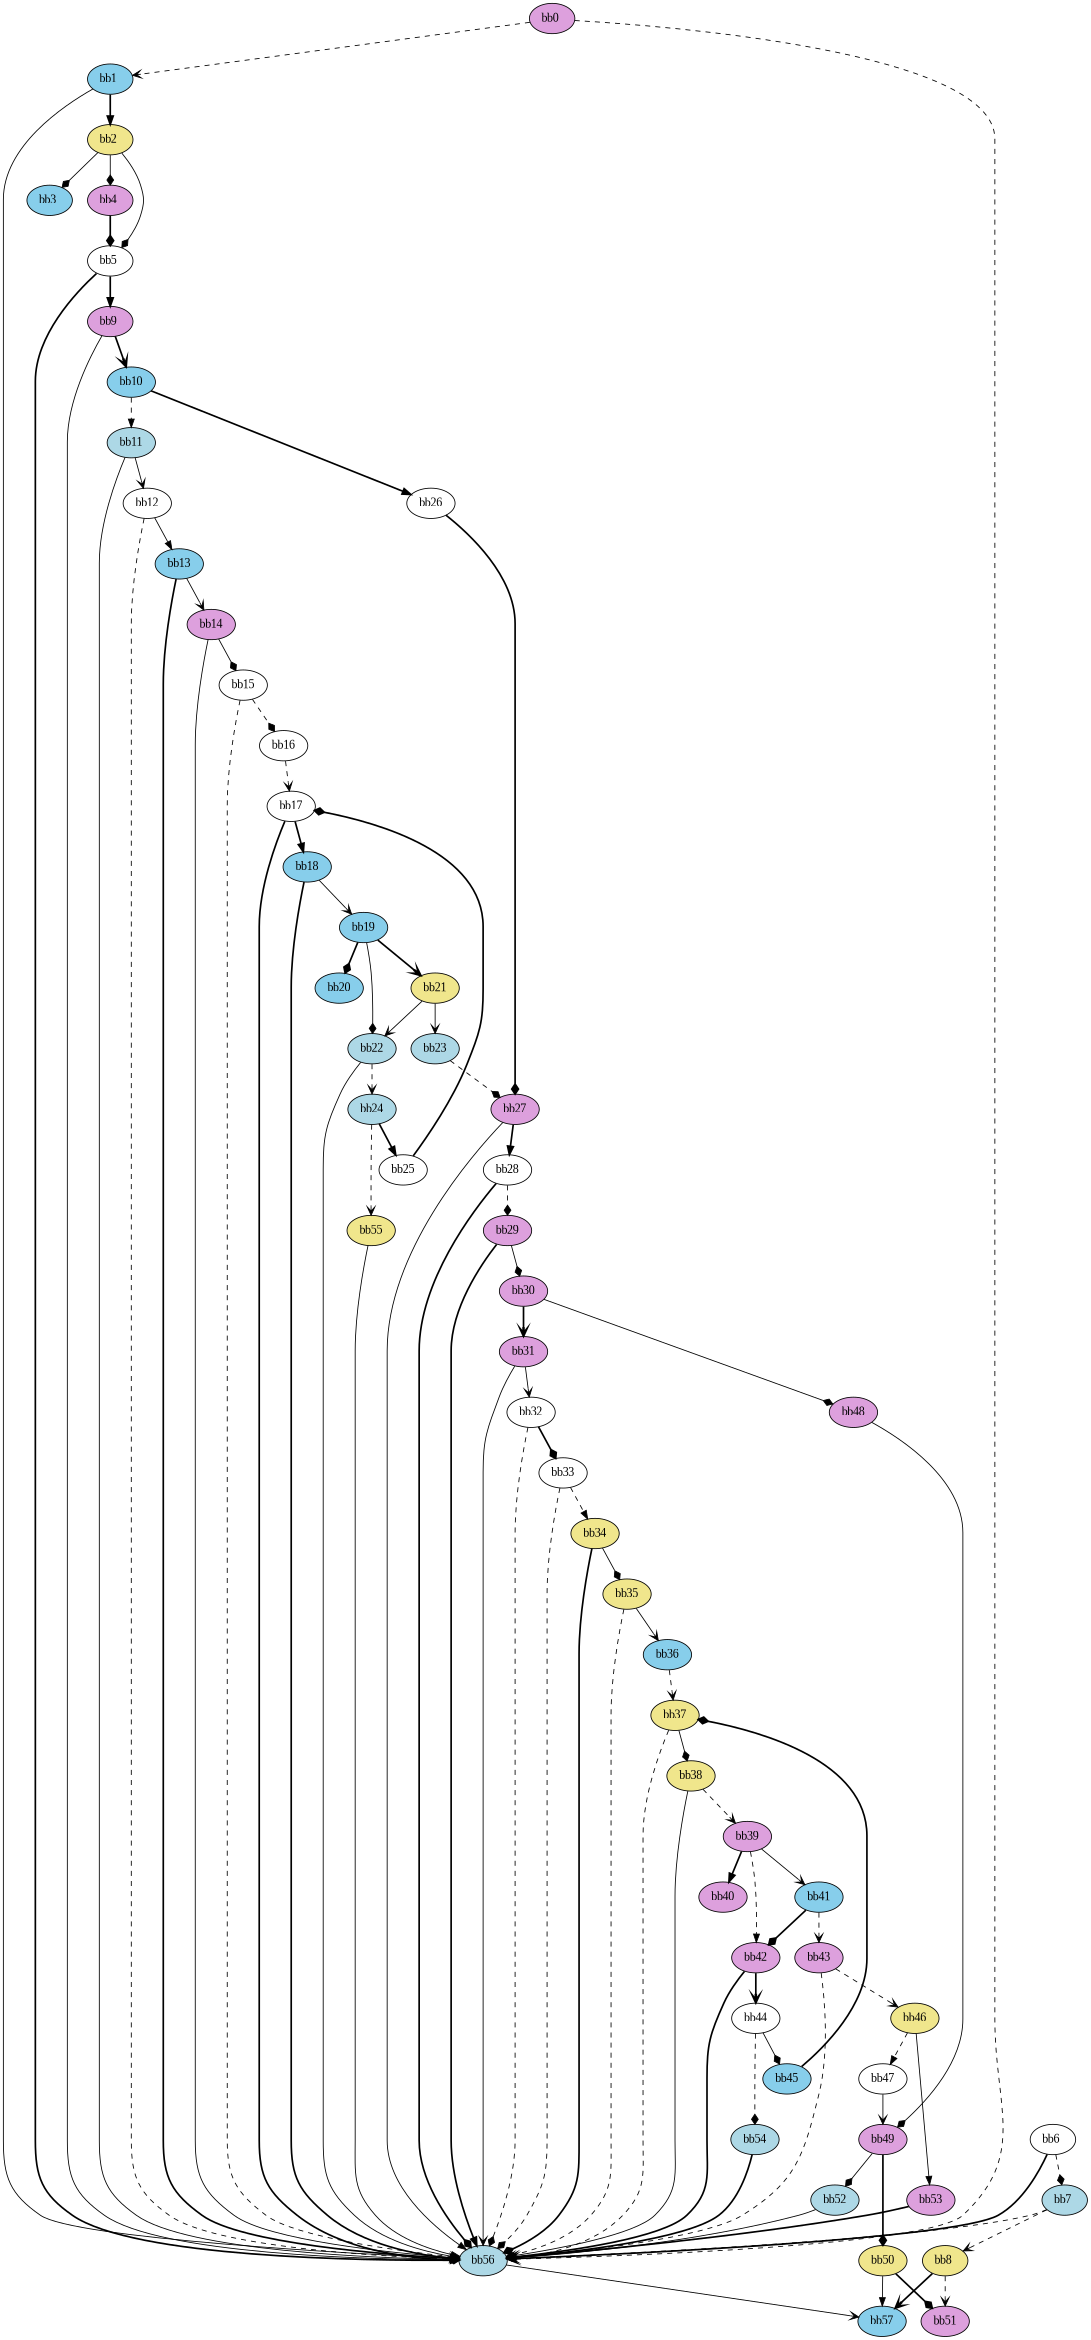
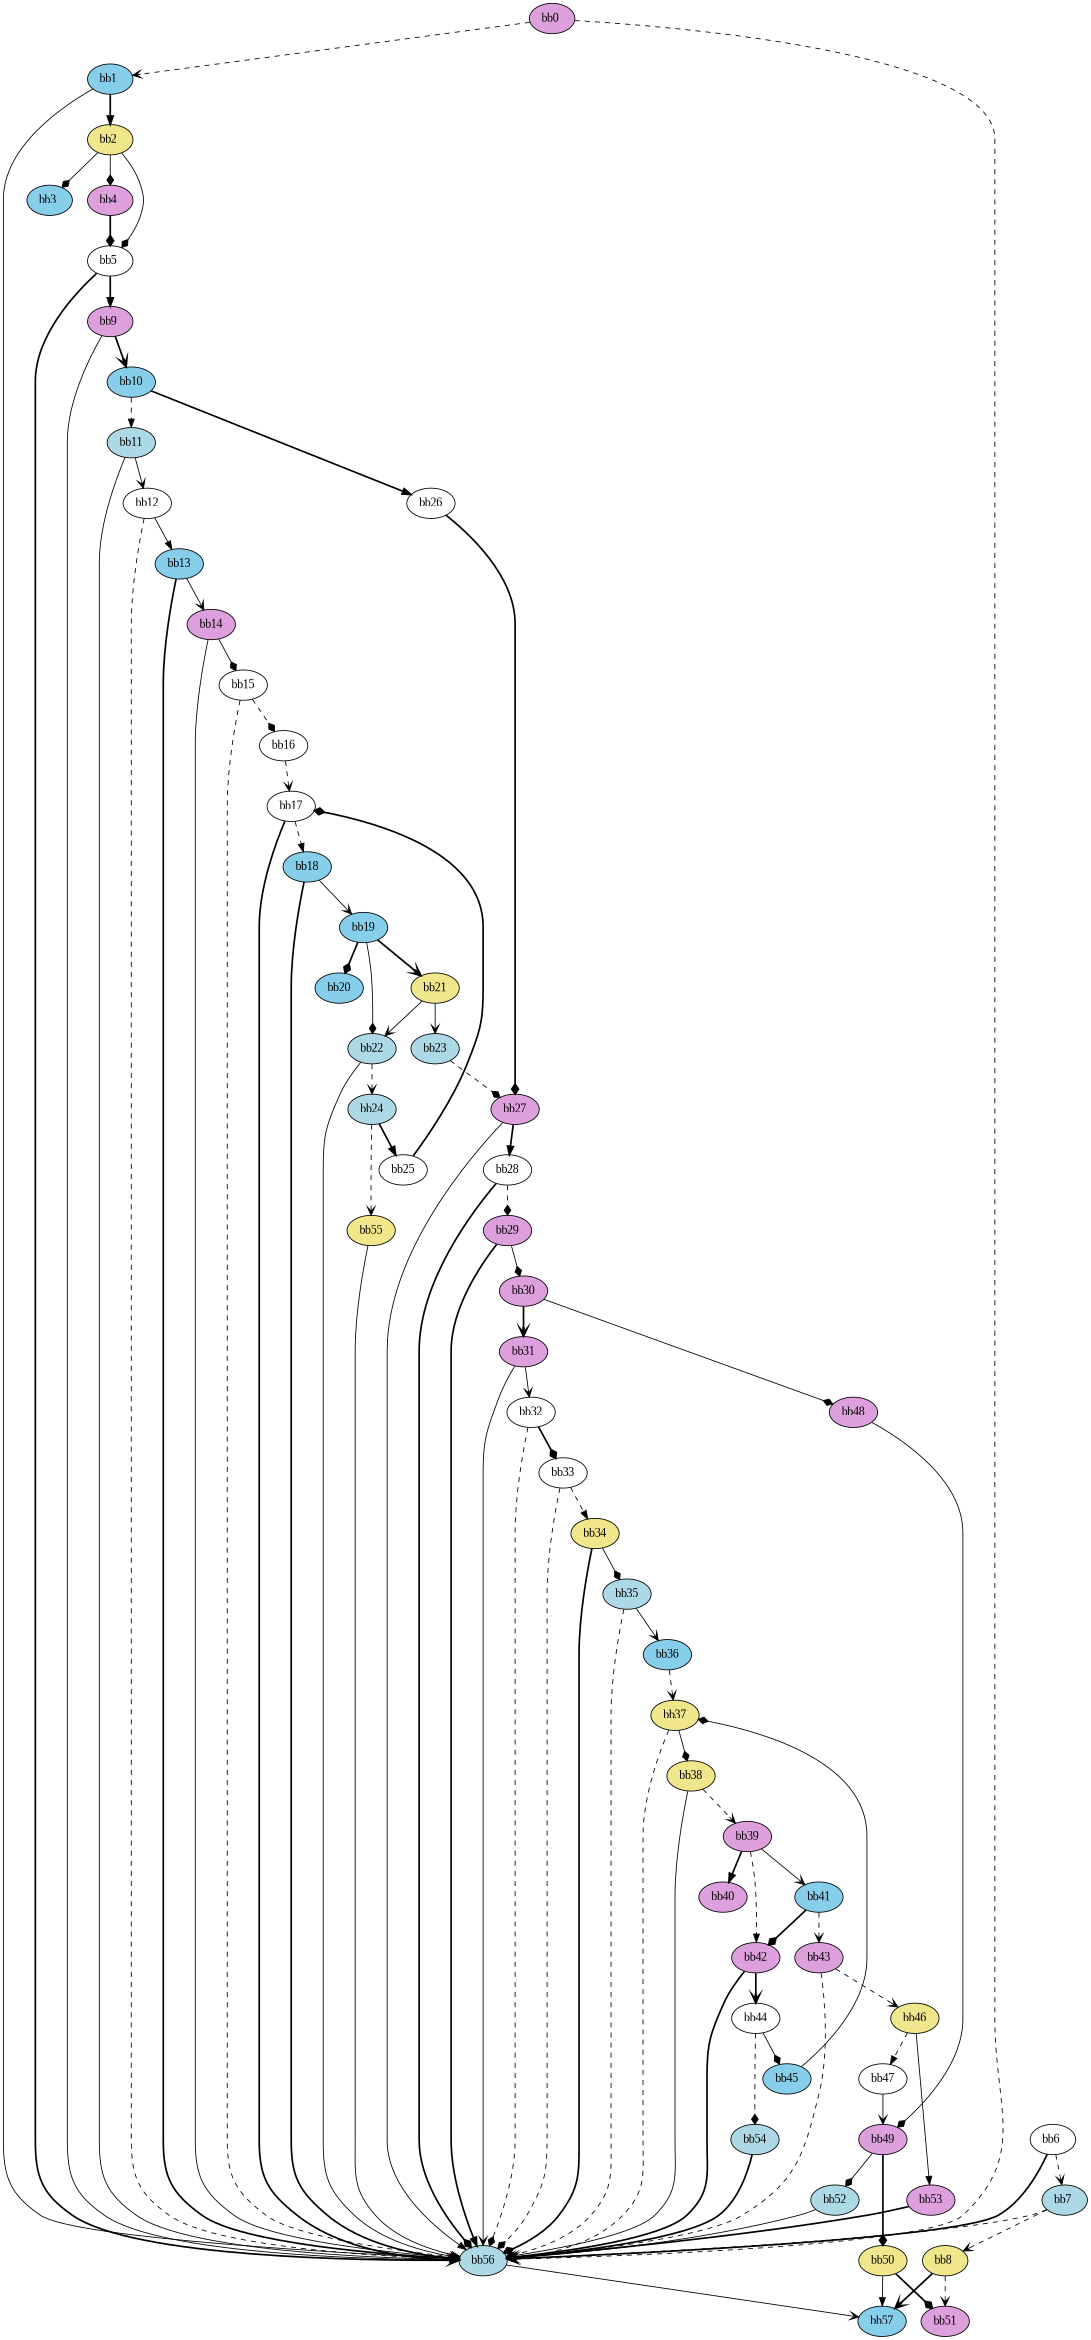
(298, 832) -> (298, 832)
(627, 1594) -> (627, 1594)
(259, 1603) -> (259, 1604)
(867, 1857) -> (867, 1857)
(1058, 2165) -> (1058, 2165)
